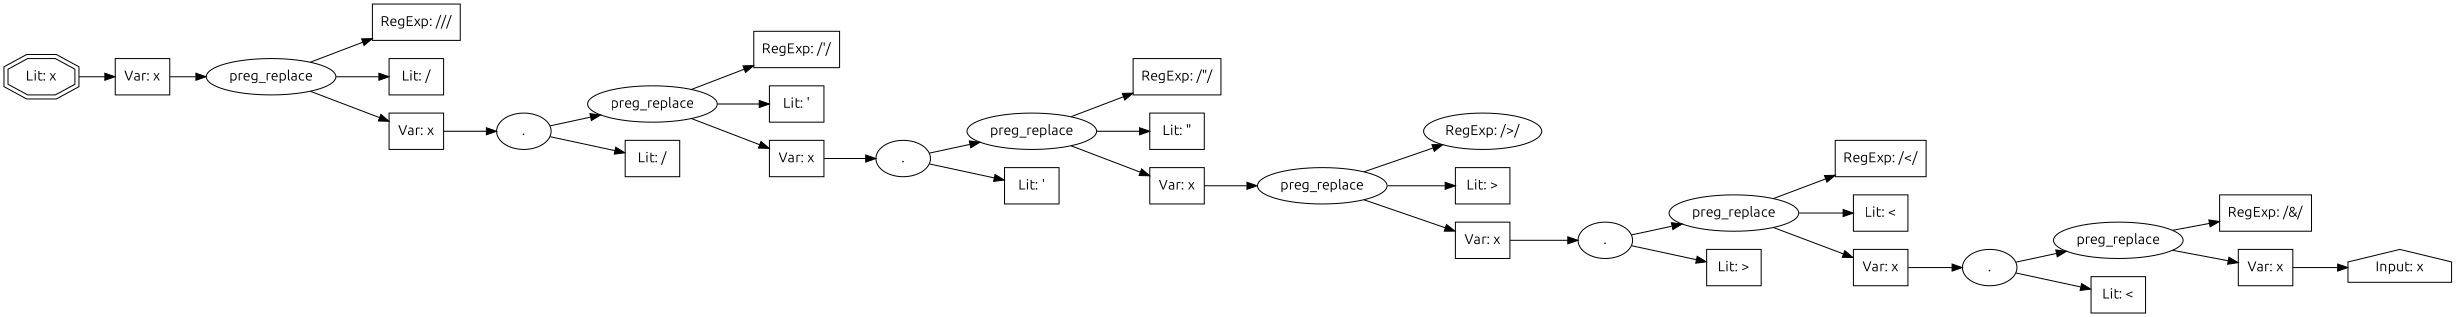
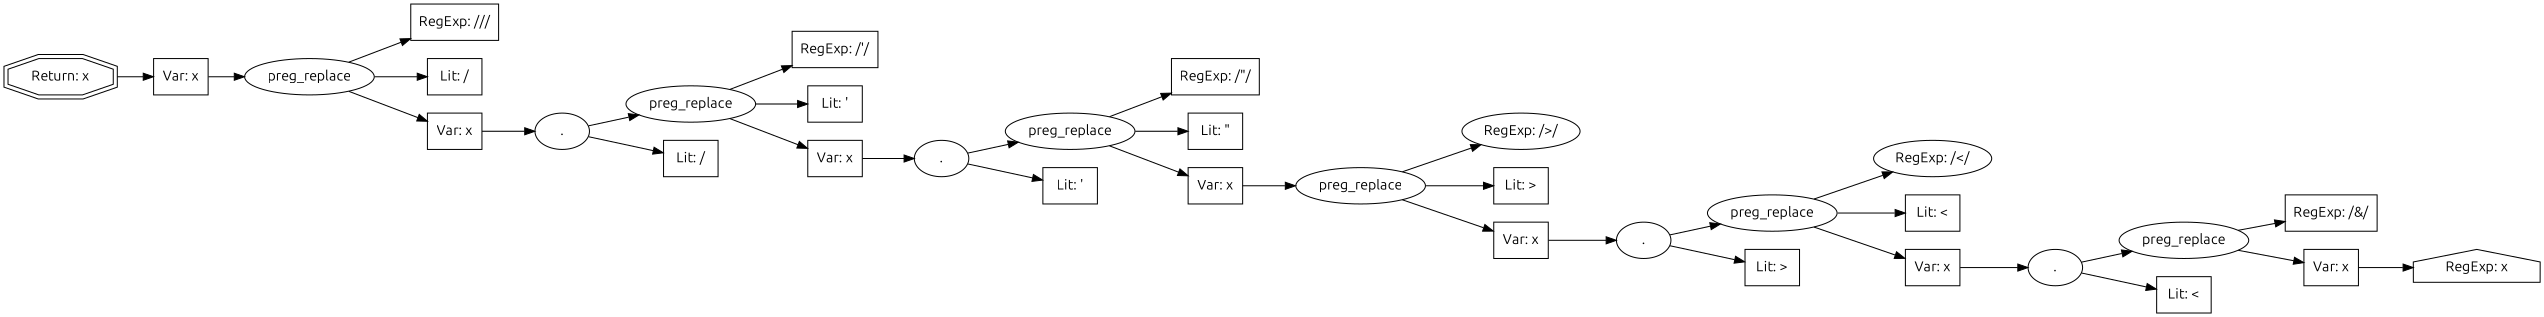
(41, 77) -> (61, 77)
(1881, 159) -> (1933, 159)
(2400, 268) -> (2477, 268)
